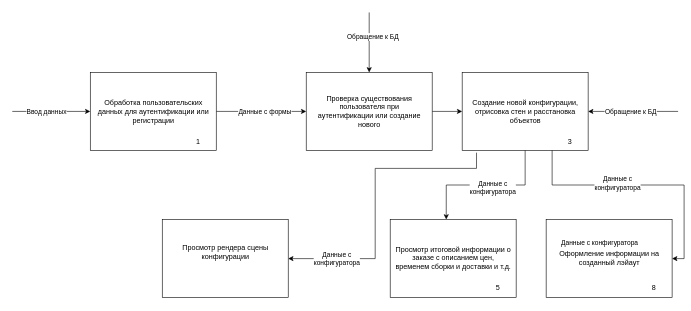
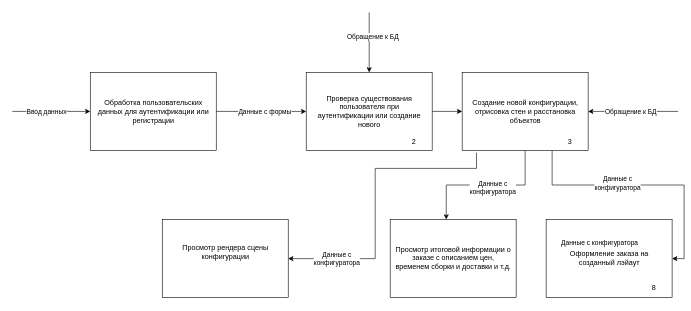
(198, 141) -> none
none -> (414, 141)
(610, 258) -> (610, 258)
(498, 289) -> none
